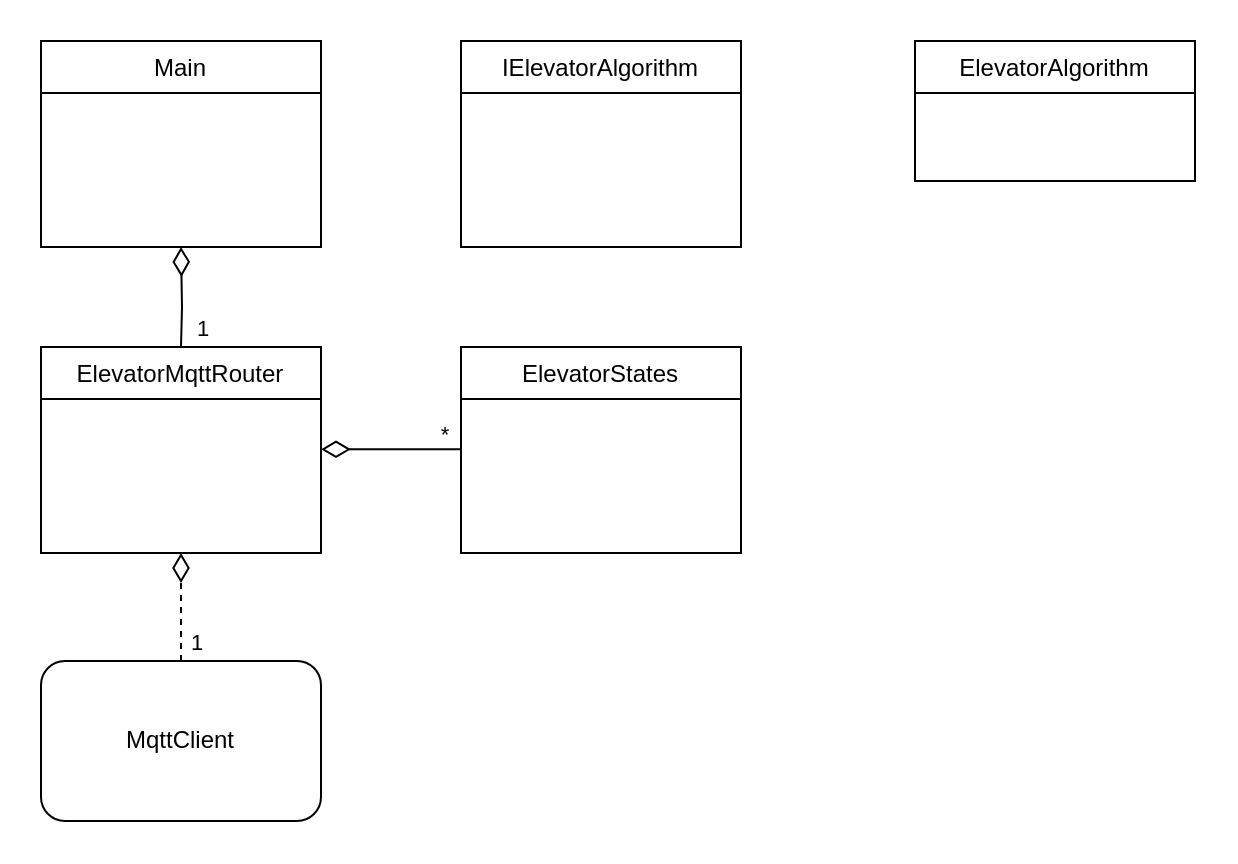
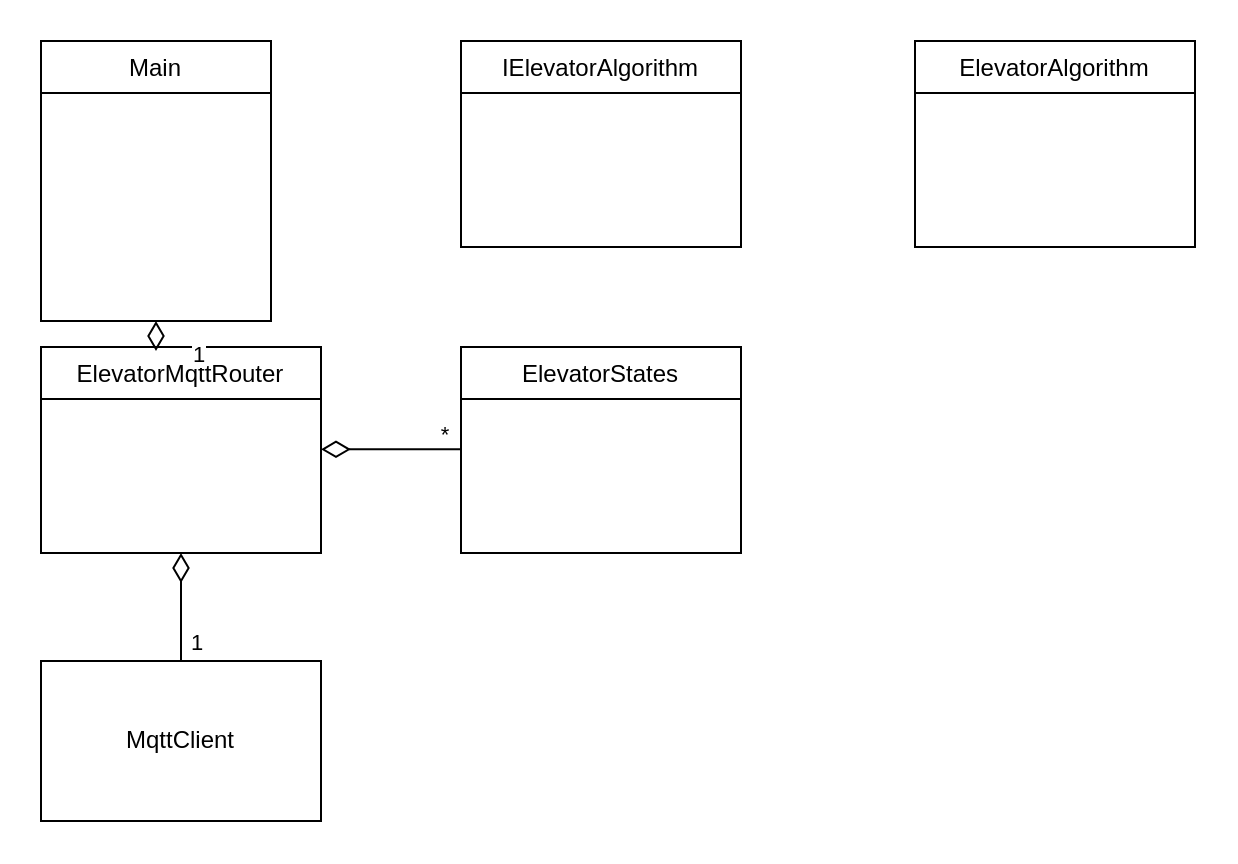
(1055, 111) -> (1055, 144)
(181, 144) -> (156, 181)
(181, 619) -> (181, 619)
(181, 741) -> (181, 741)
